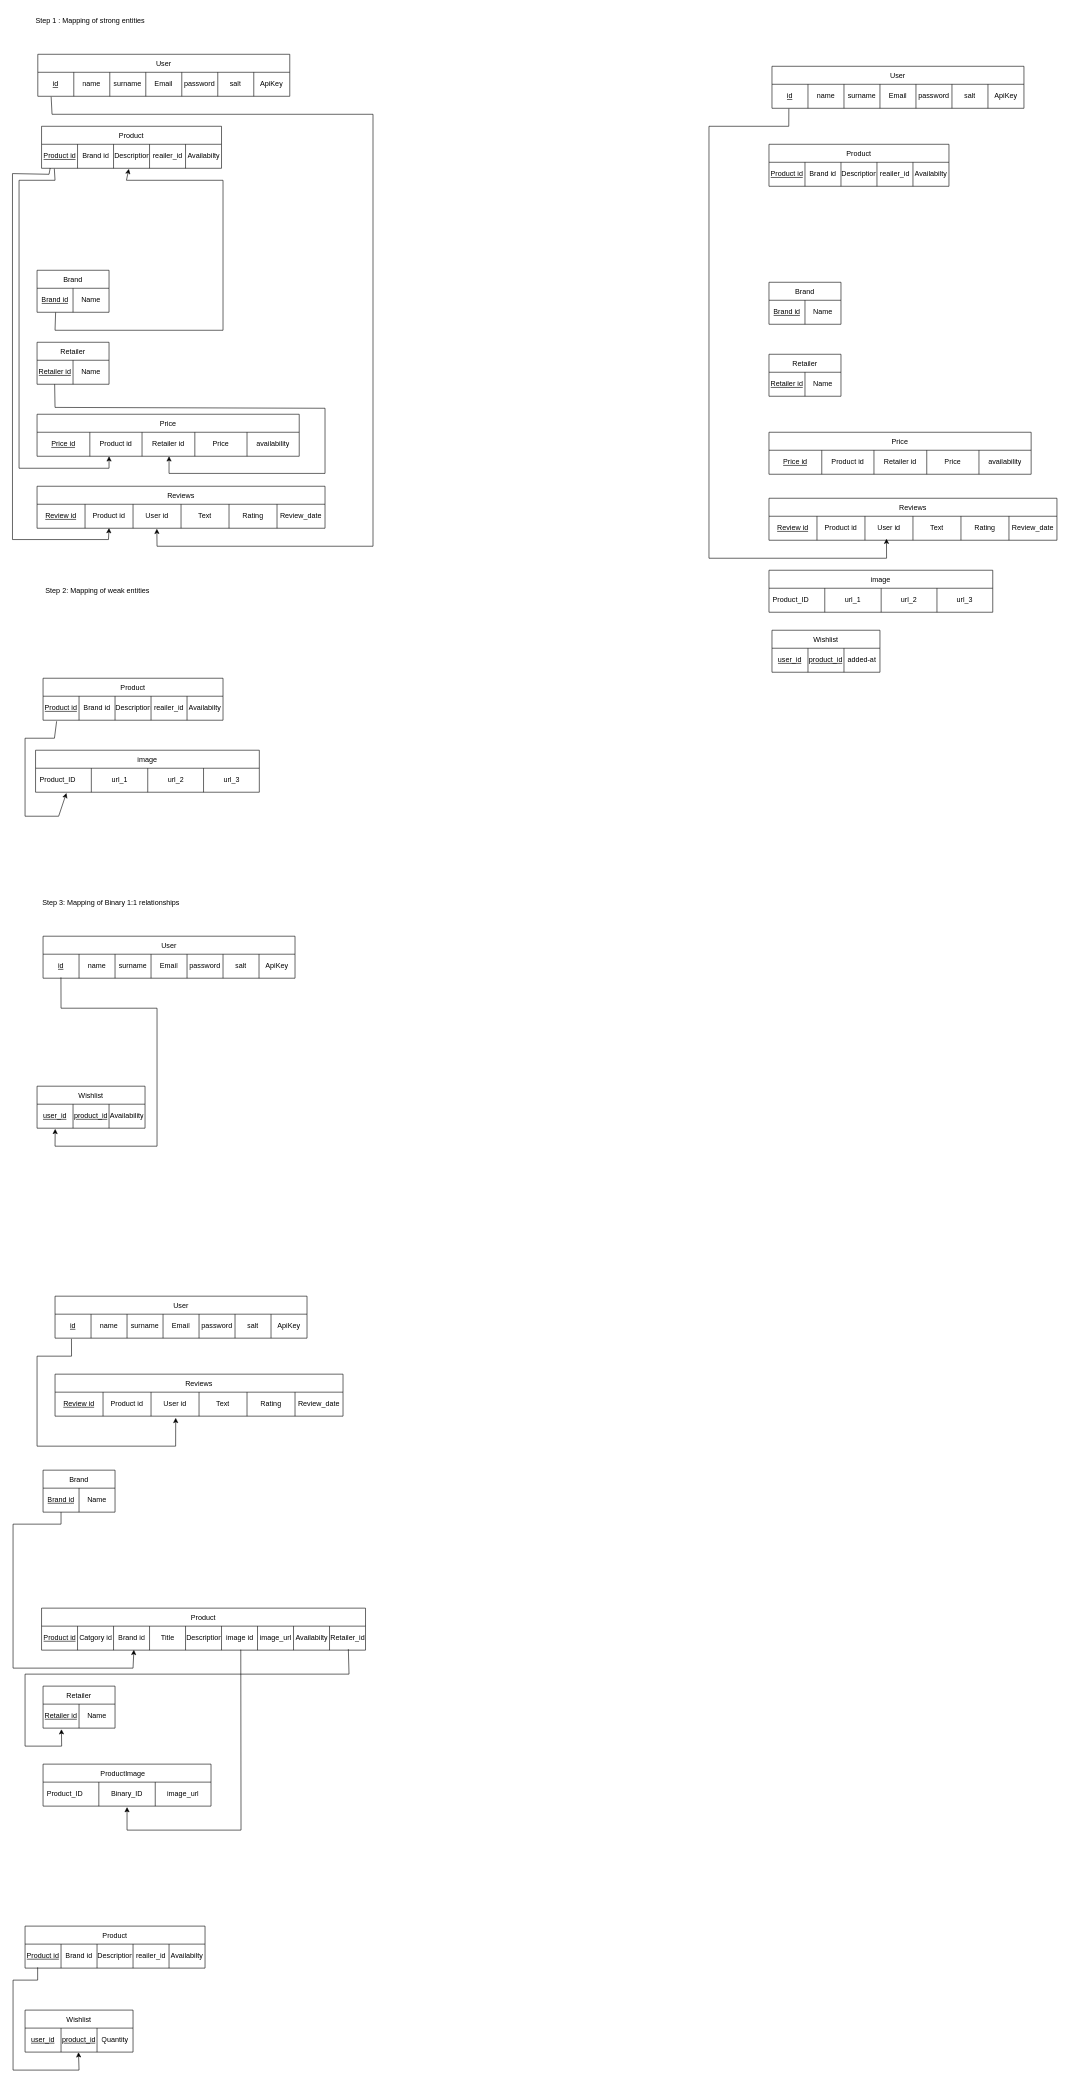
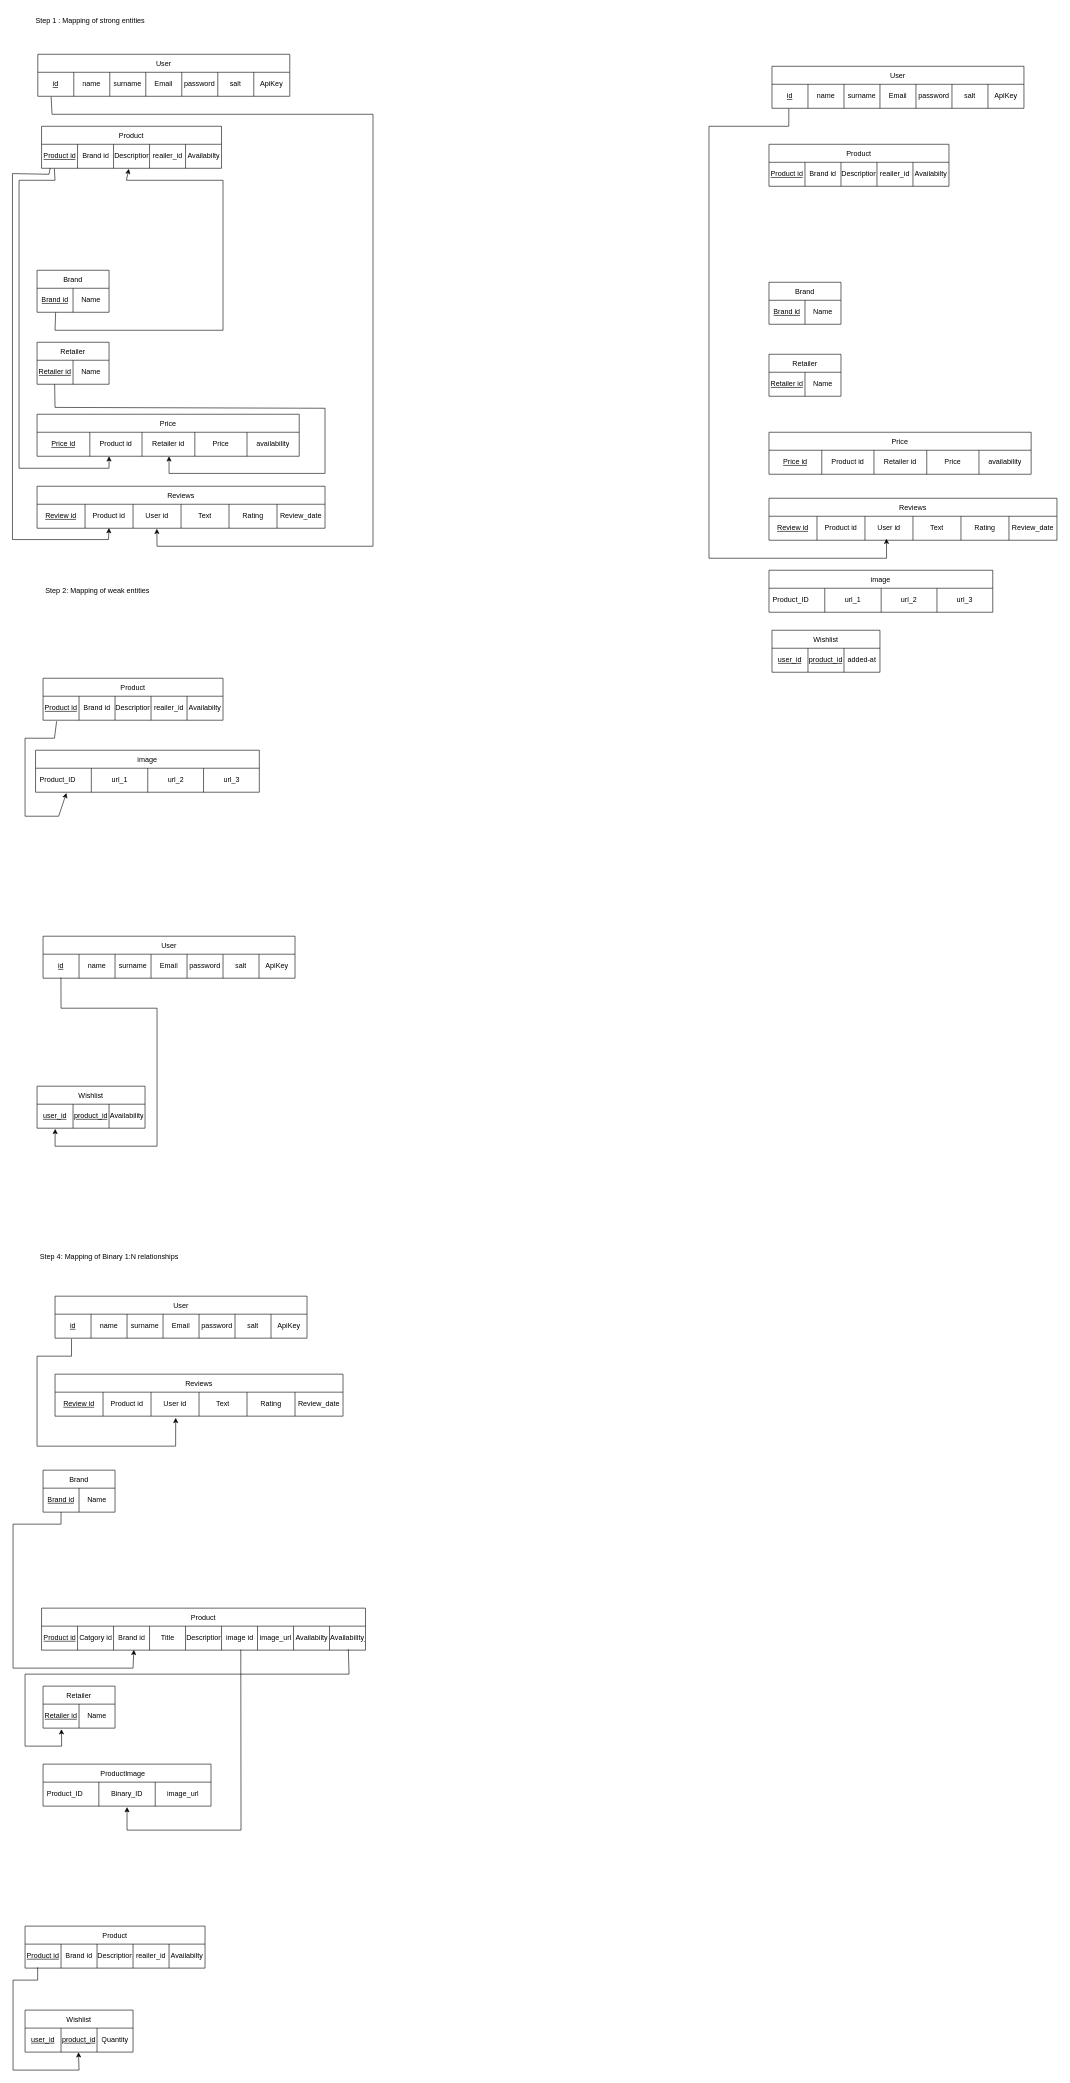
(110, 903) -> none
none -> (109, 1257)
(348, 1638) -> (348, 1638)
